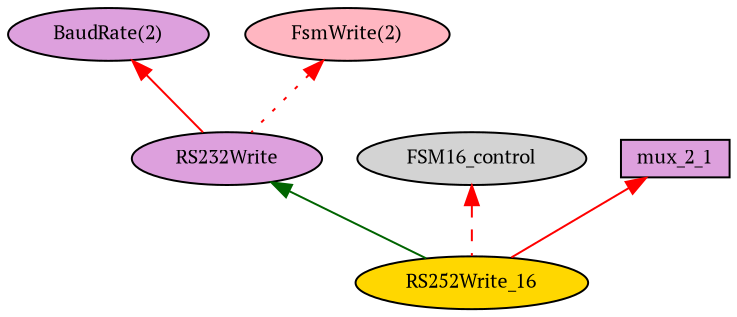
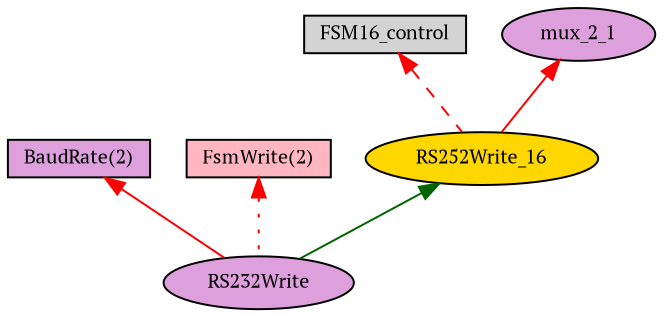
(108, 34) -> (79, 159)
(347, 34) -> (259, 159)
(472, 159) -> (385, 34)
(675, 159) -> (579, 34)
(358, 225) -> (361, 226)
